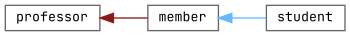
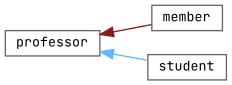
(249, 18) -> (131, 57)
